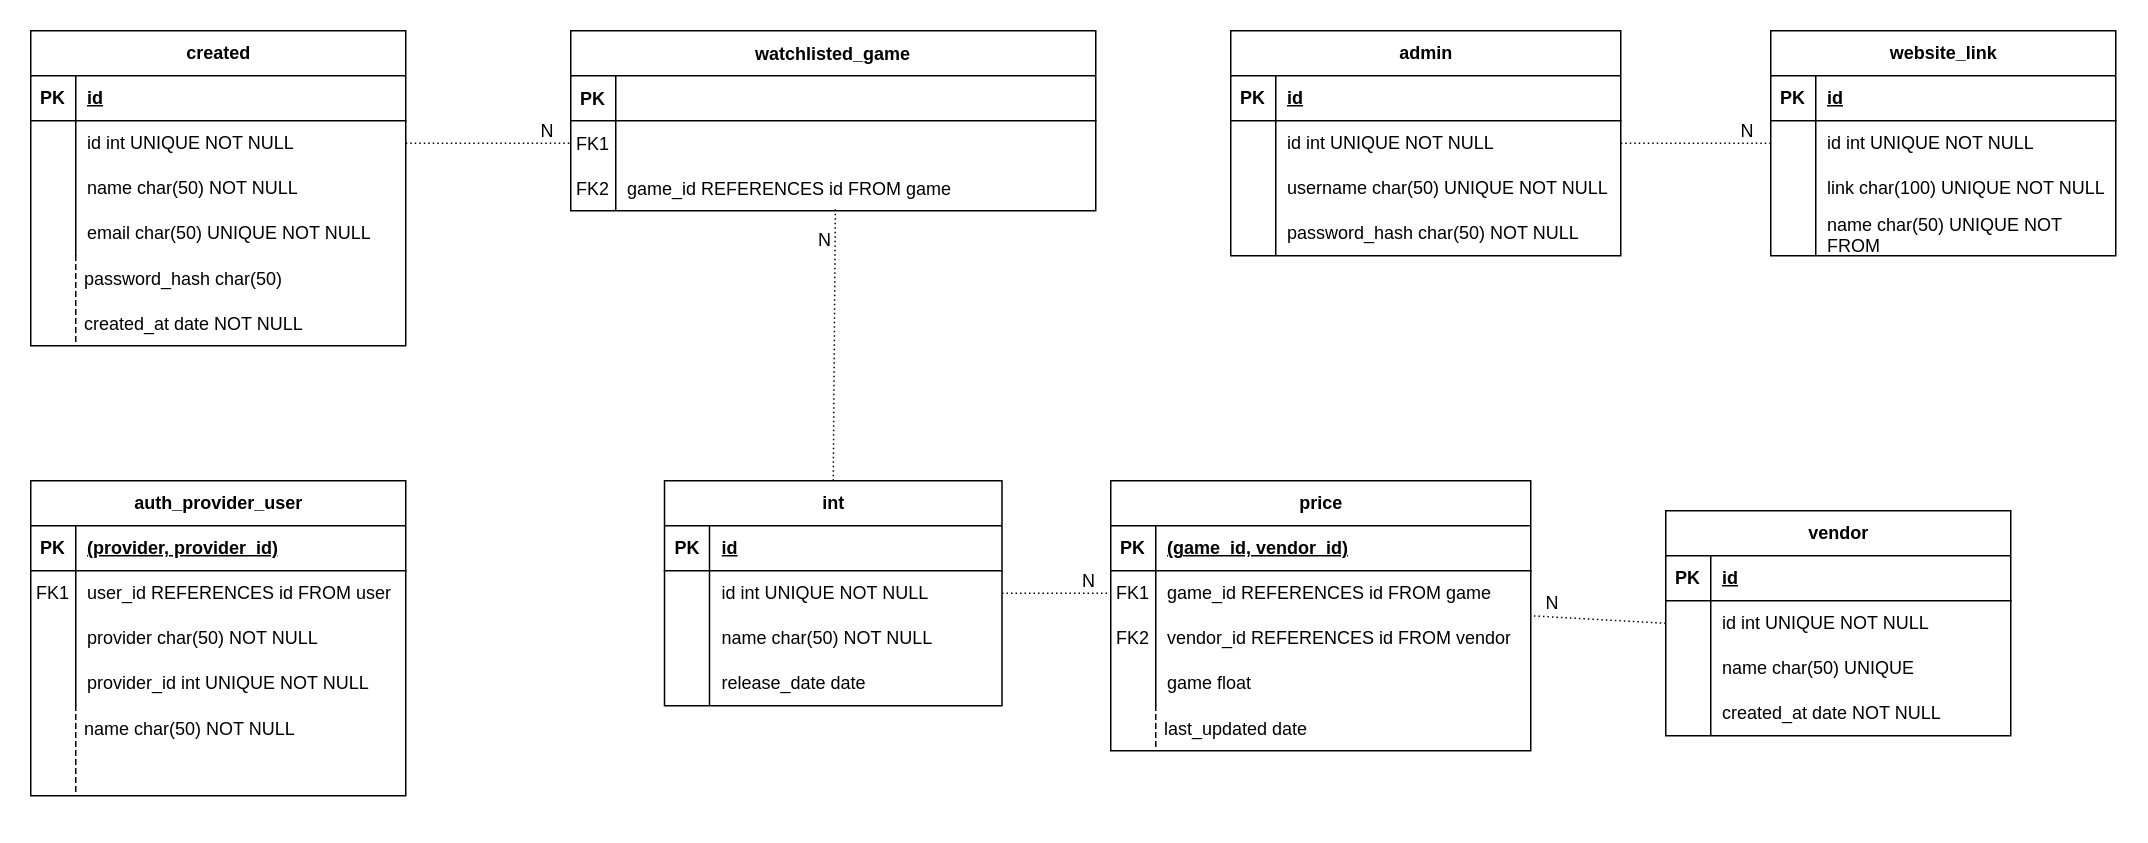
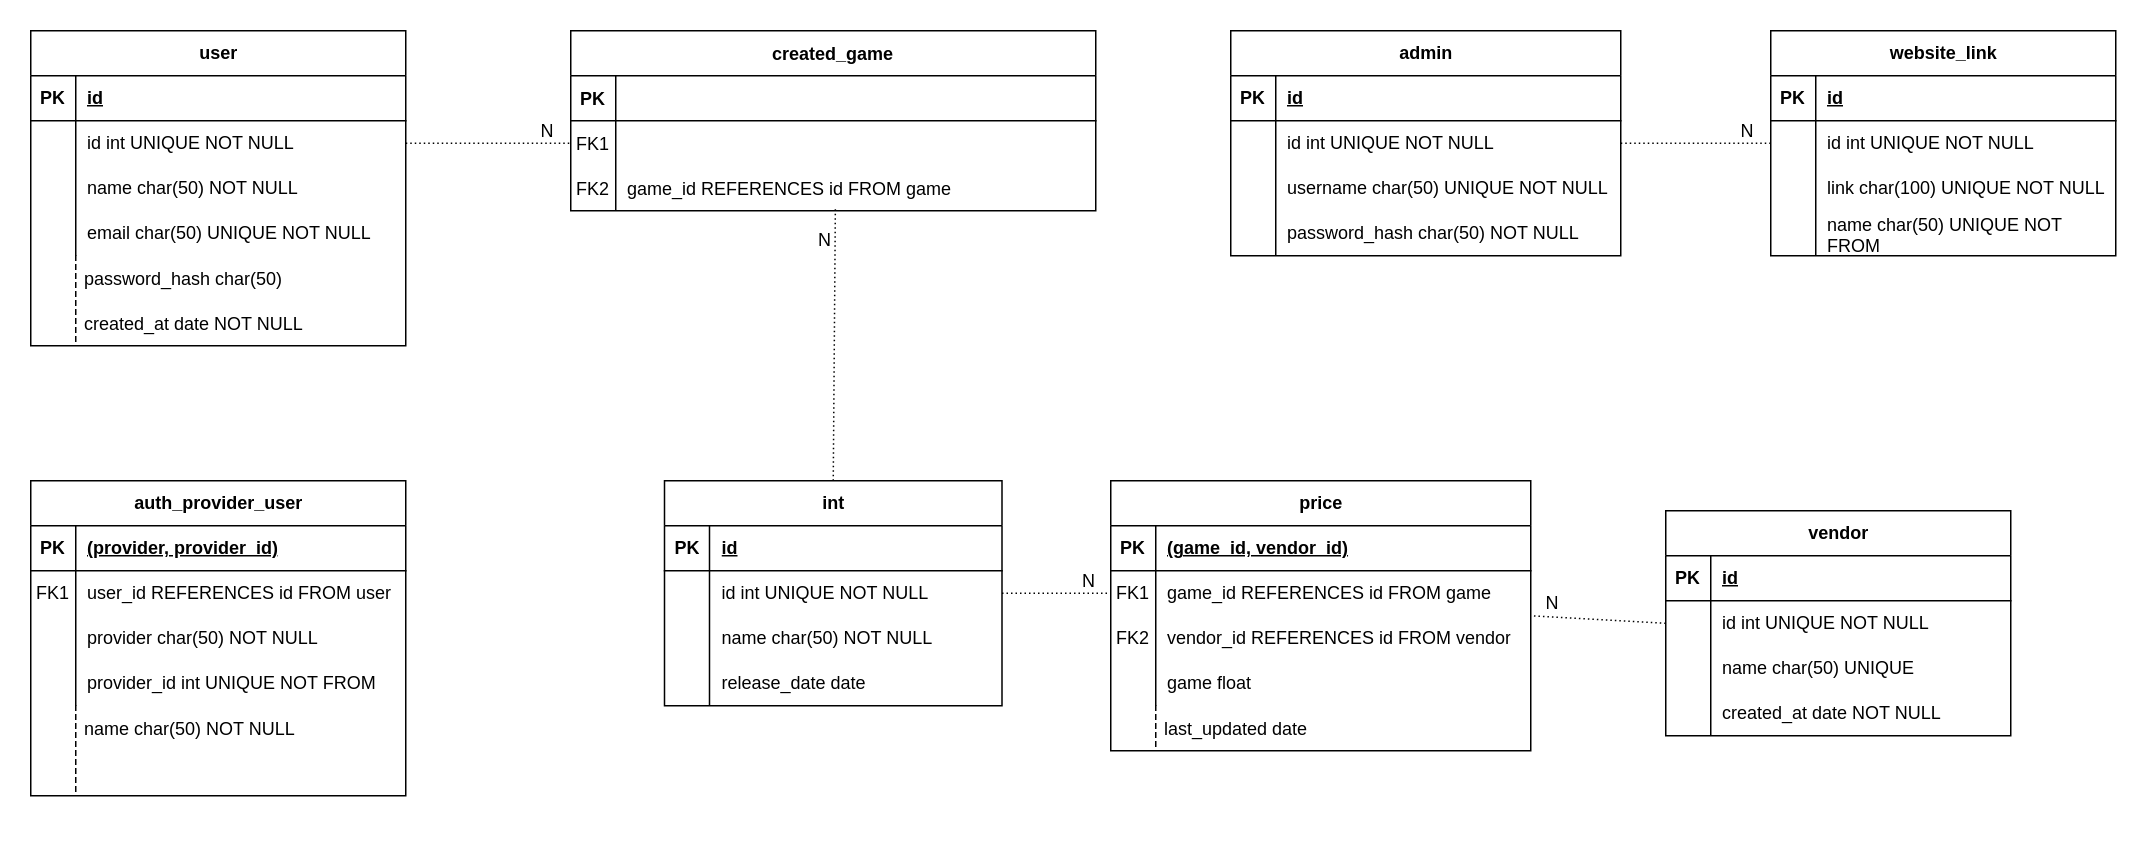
(219, 53) -> (219, 53)
(833, 54) -> (833, 54)
(228, 683) -> (228, 683)
